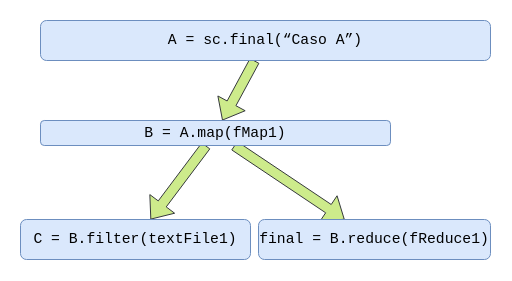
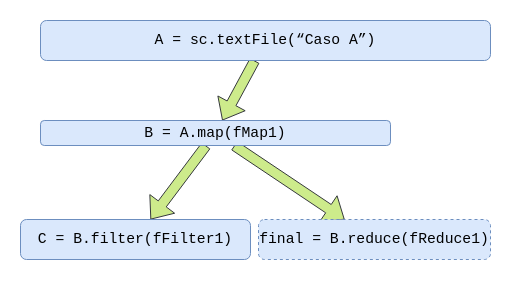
(266, 41) -> (266, 41)
(136, 240) -> (136, 240)
(375, 240) -> (375, 240)
